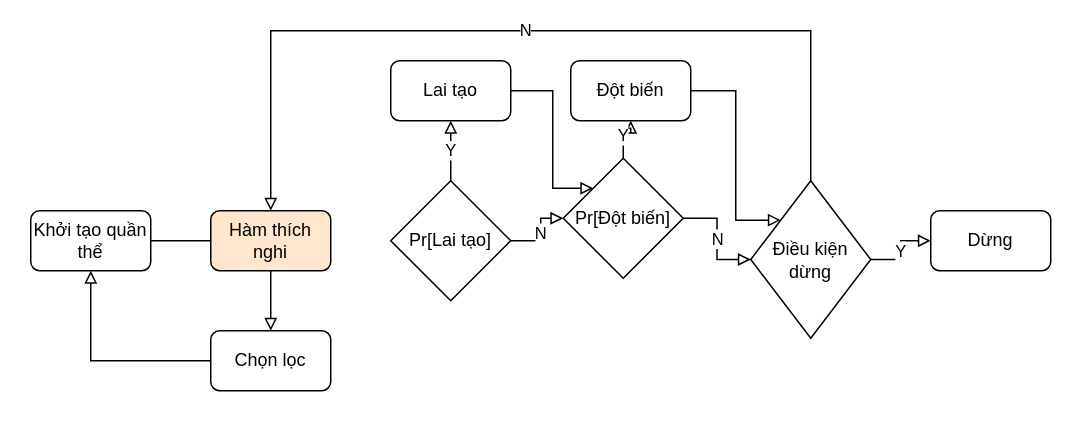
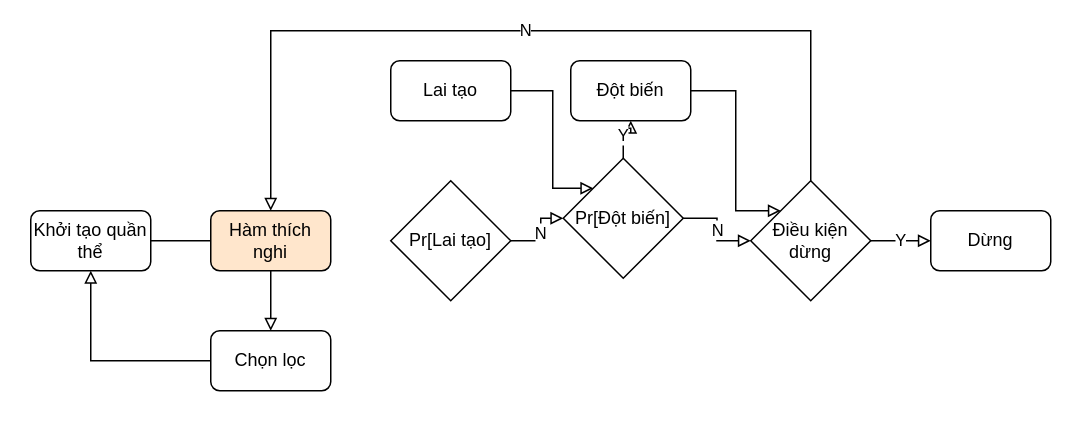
(451, 157) -> none
(811, 260) -> (811, 241)
